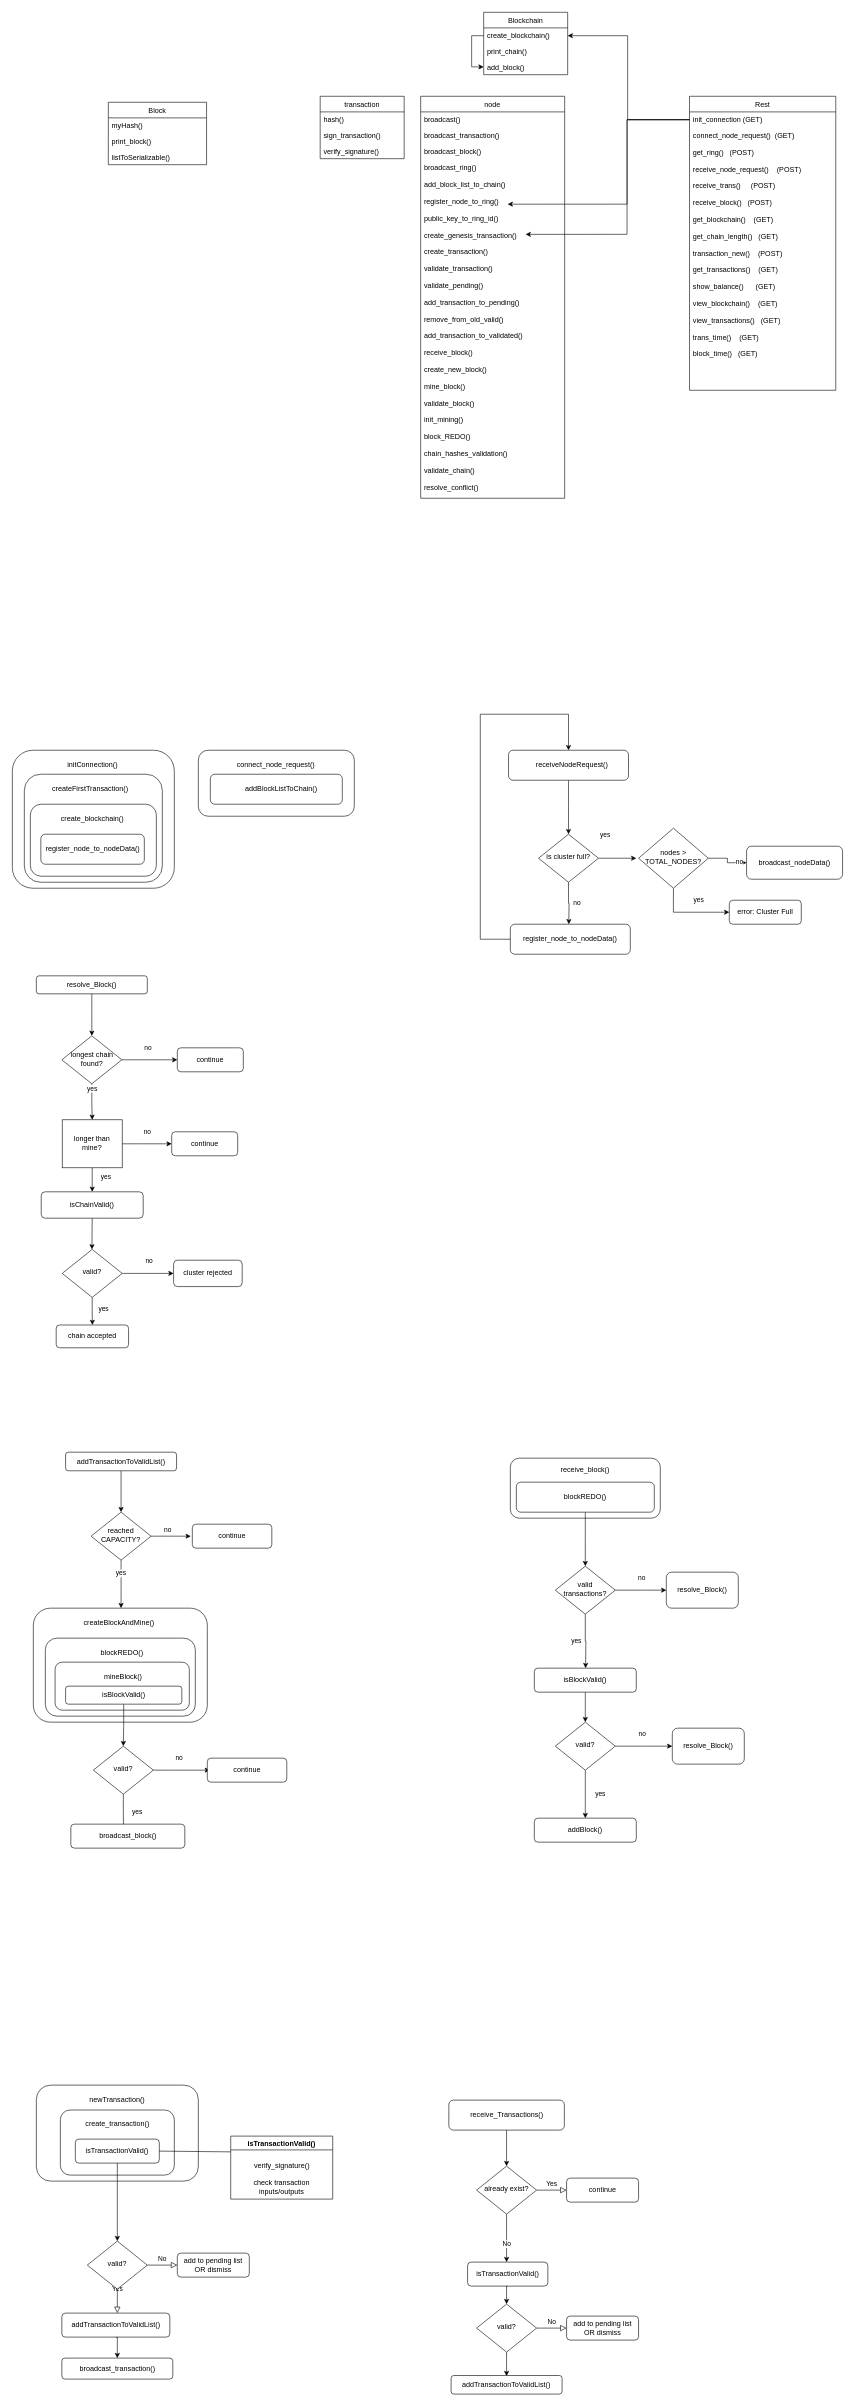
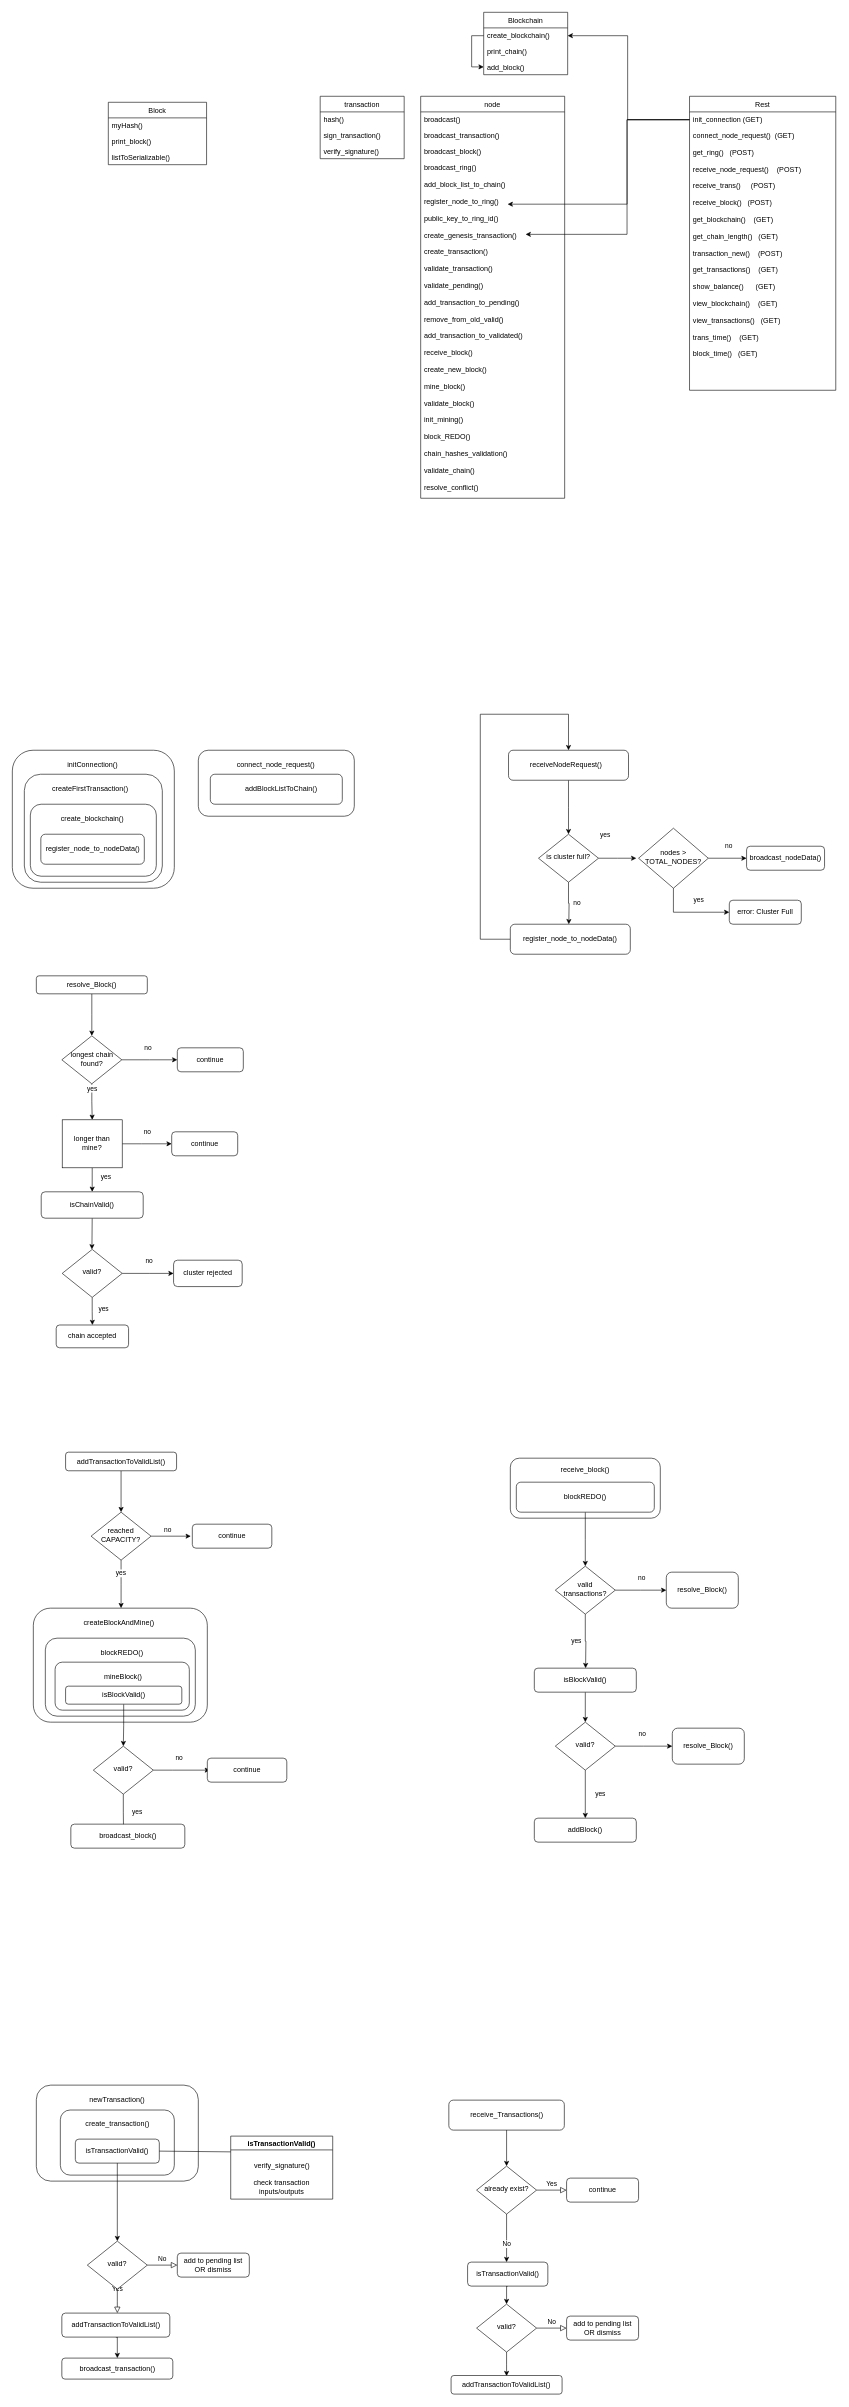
(572, 765) -> (566, 765)
(795, 863) -> (786, 858)
